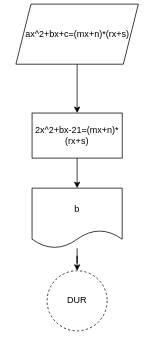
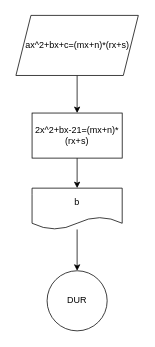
(77, 34) -> (77, 45)
(77, 218) -> (77, 209)
(77, 300) -> (77, 300)
